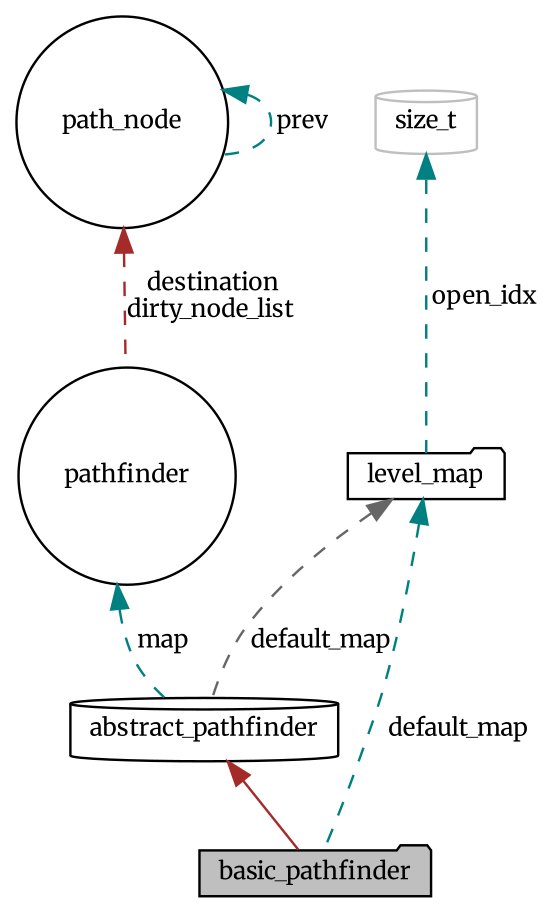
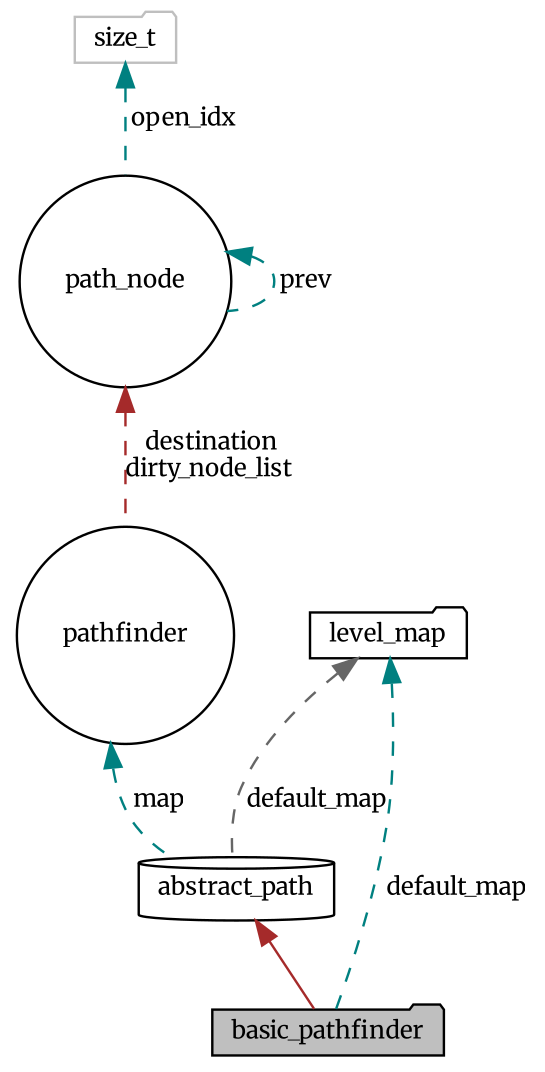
(426, 122) -> (125, 40)
(426, 316) -> (125, 132)
(204, 730) -> (236, 889)
